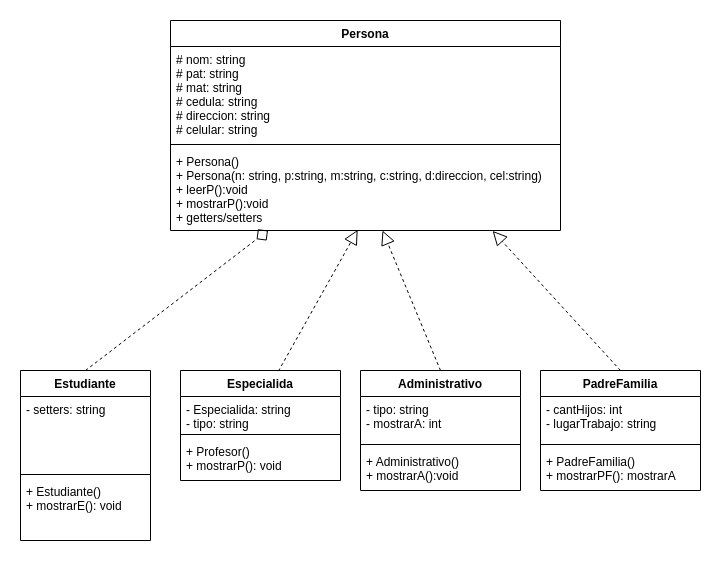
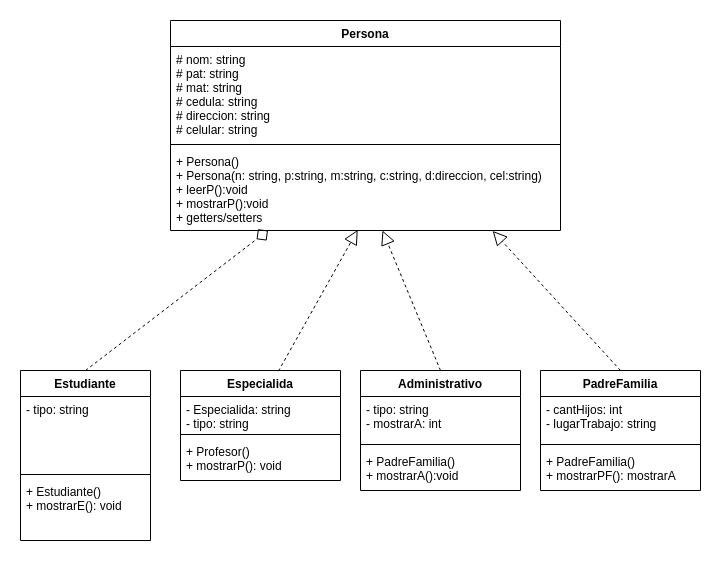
(77, 410) -> (65, 410)
(420, 462) -> (414, 462)
